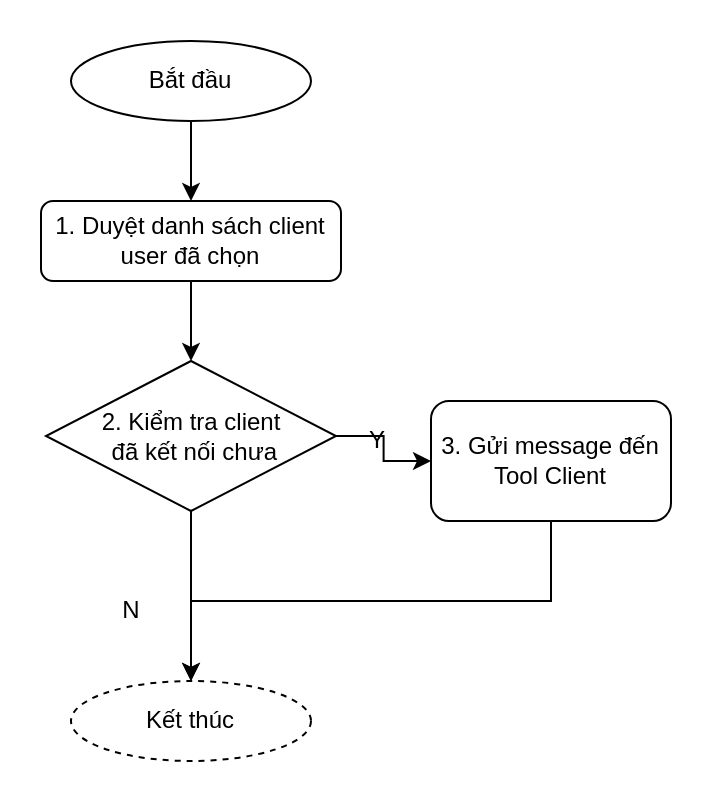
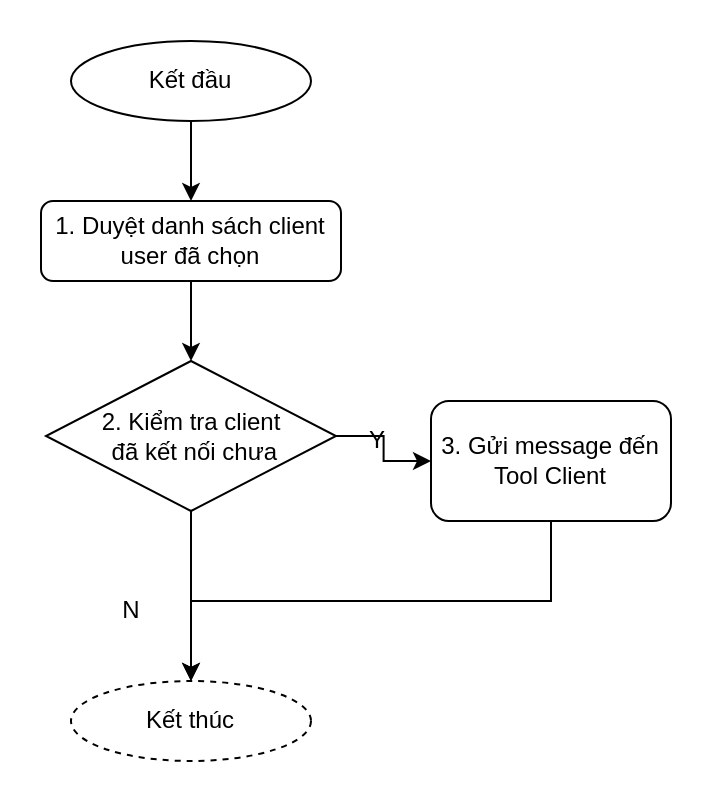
(191, 81) -> (191, 81)
